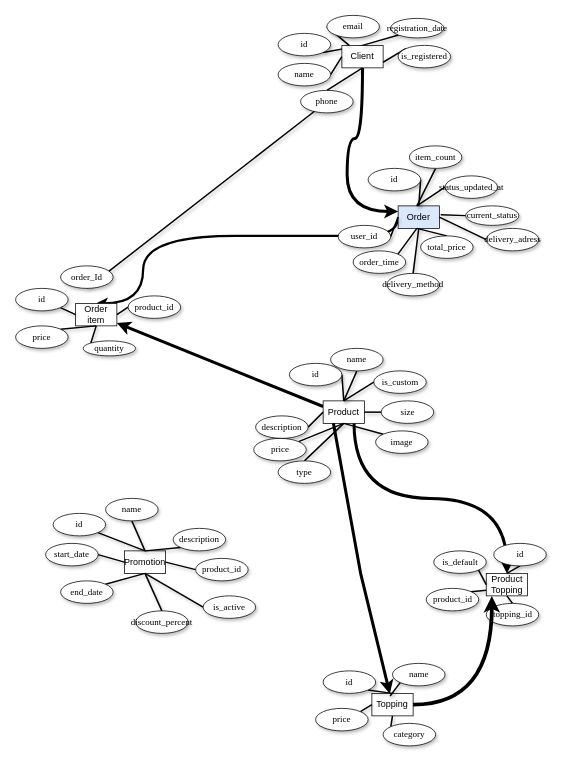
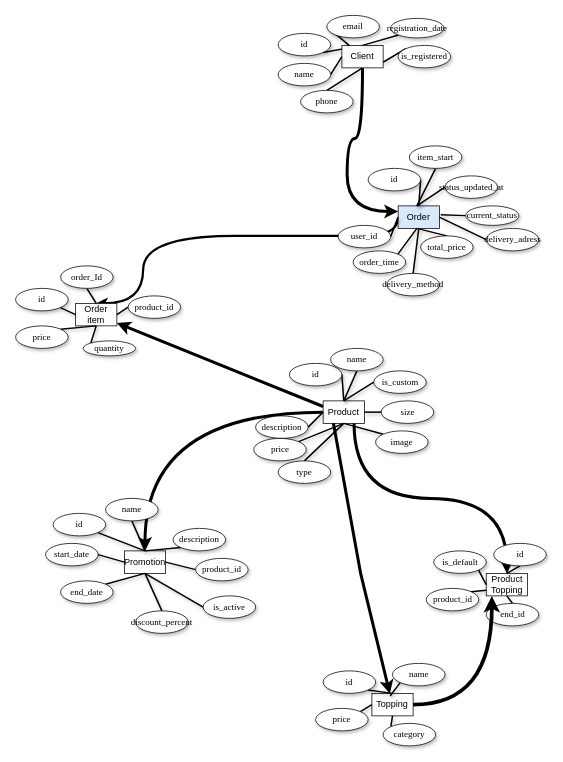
(435, 157) -> (435, 157)
(211, 192) -> (91, 296)
none -> (219, 429)
(513, 615) -> (513, 615)
